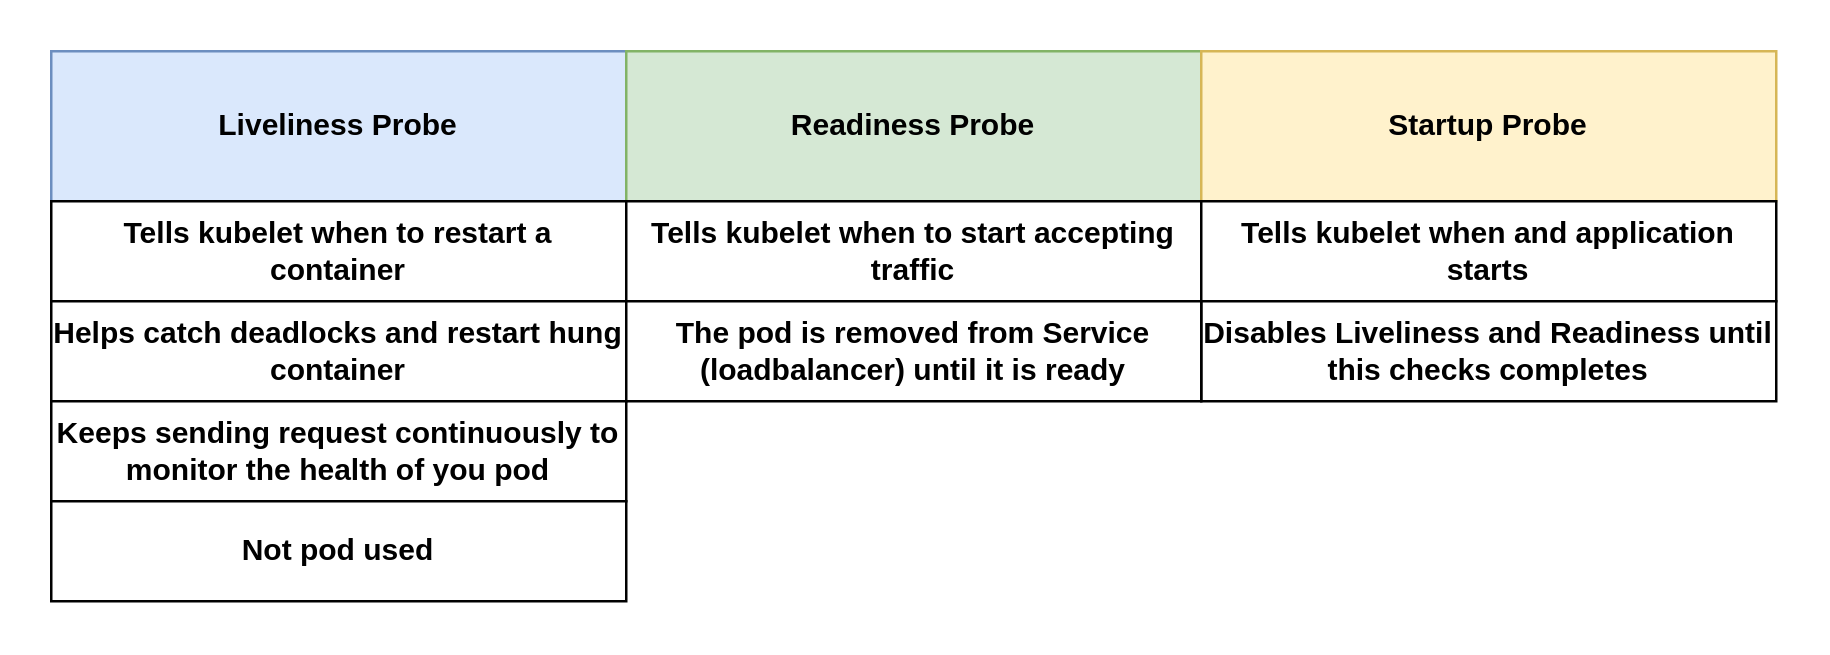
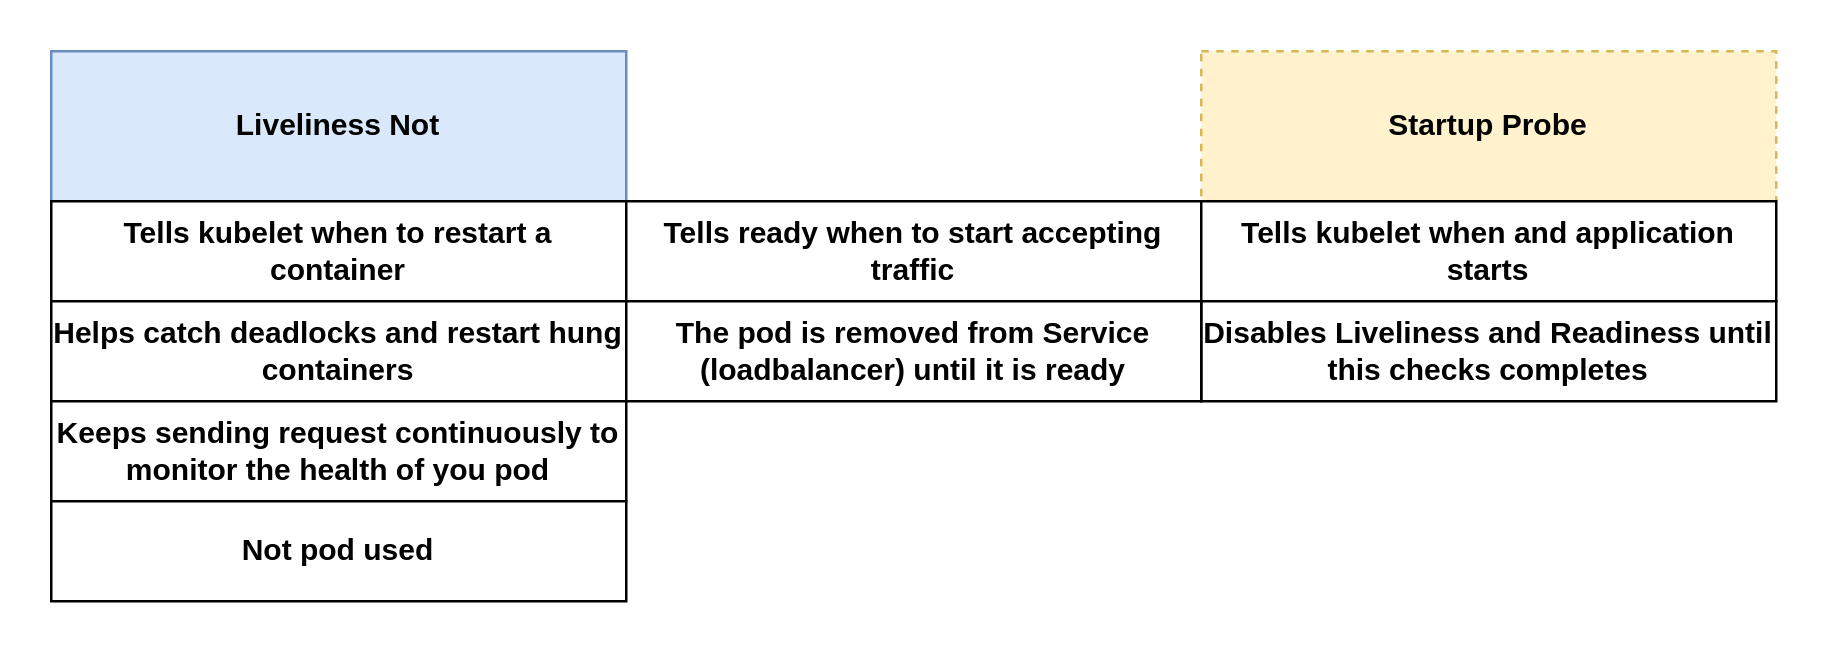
(339, 126) -> (339, 126)
(914, 126) -> none
(1489, 126) -> (1489, 126)
(914, 251) -> (914, 251)
(339, 351) -> (339, 351)
